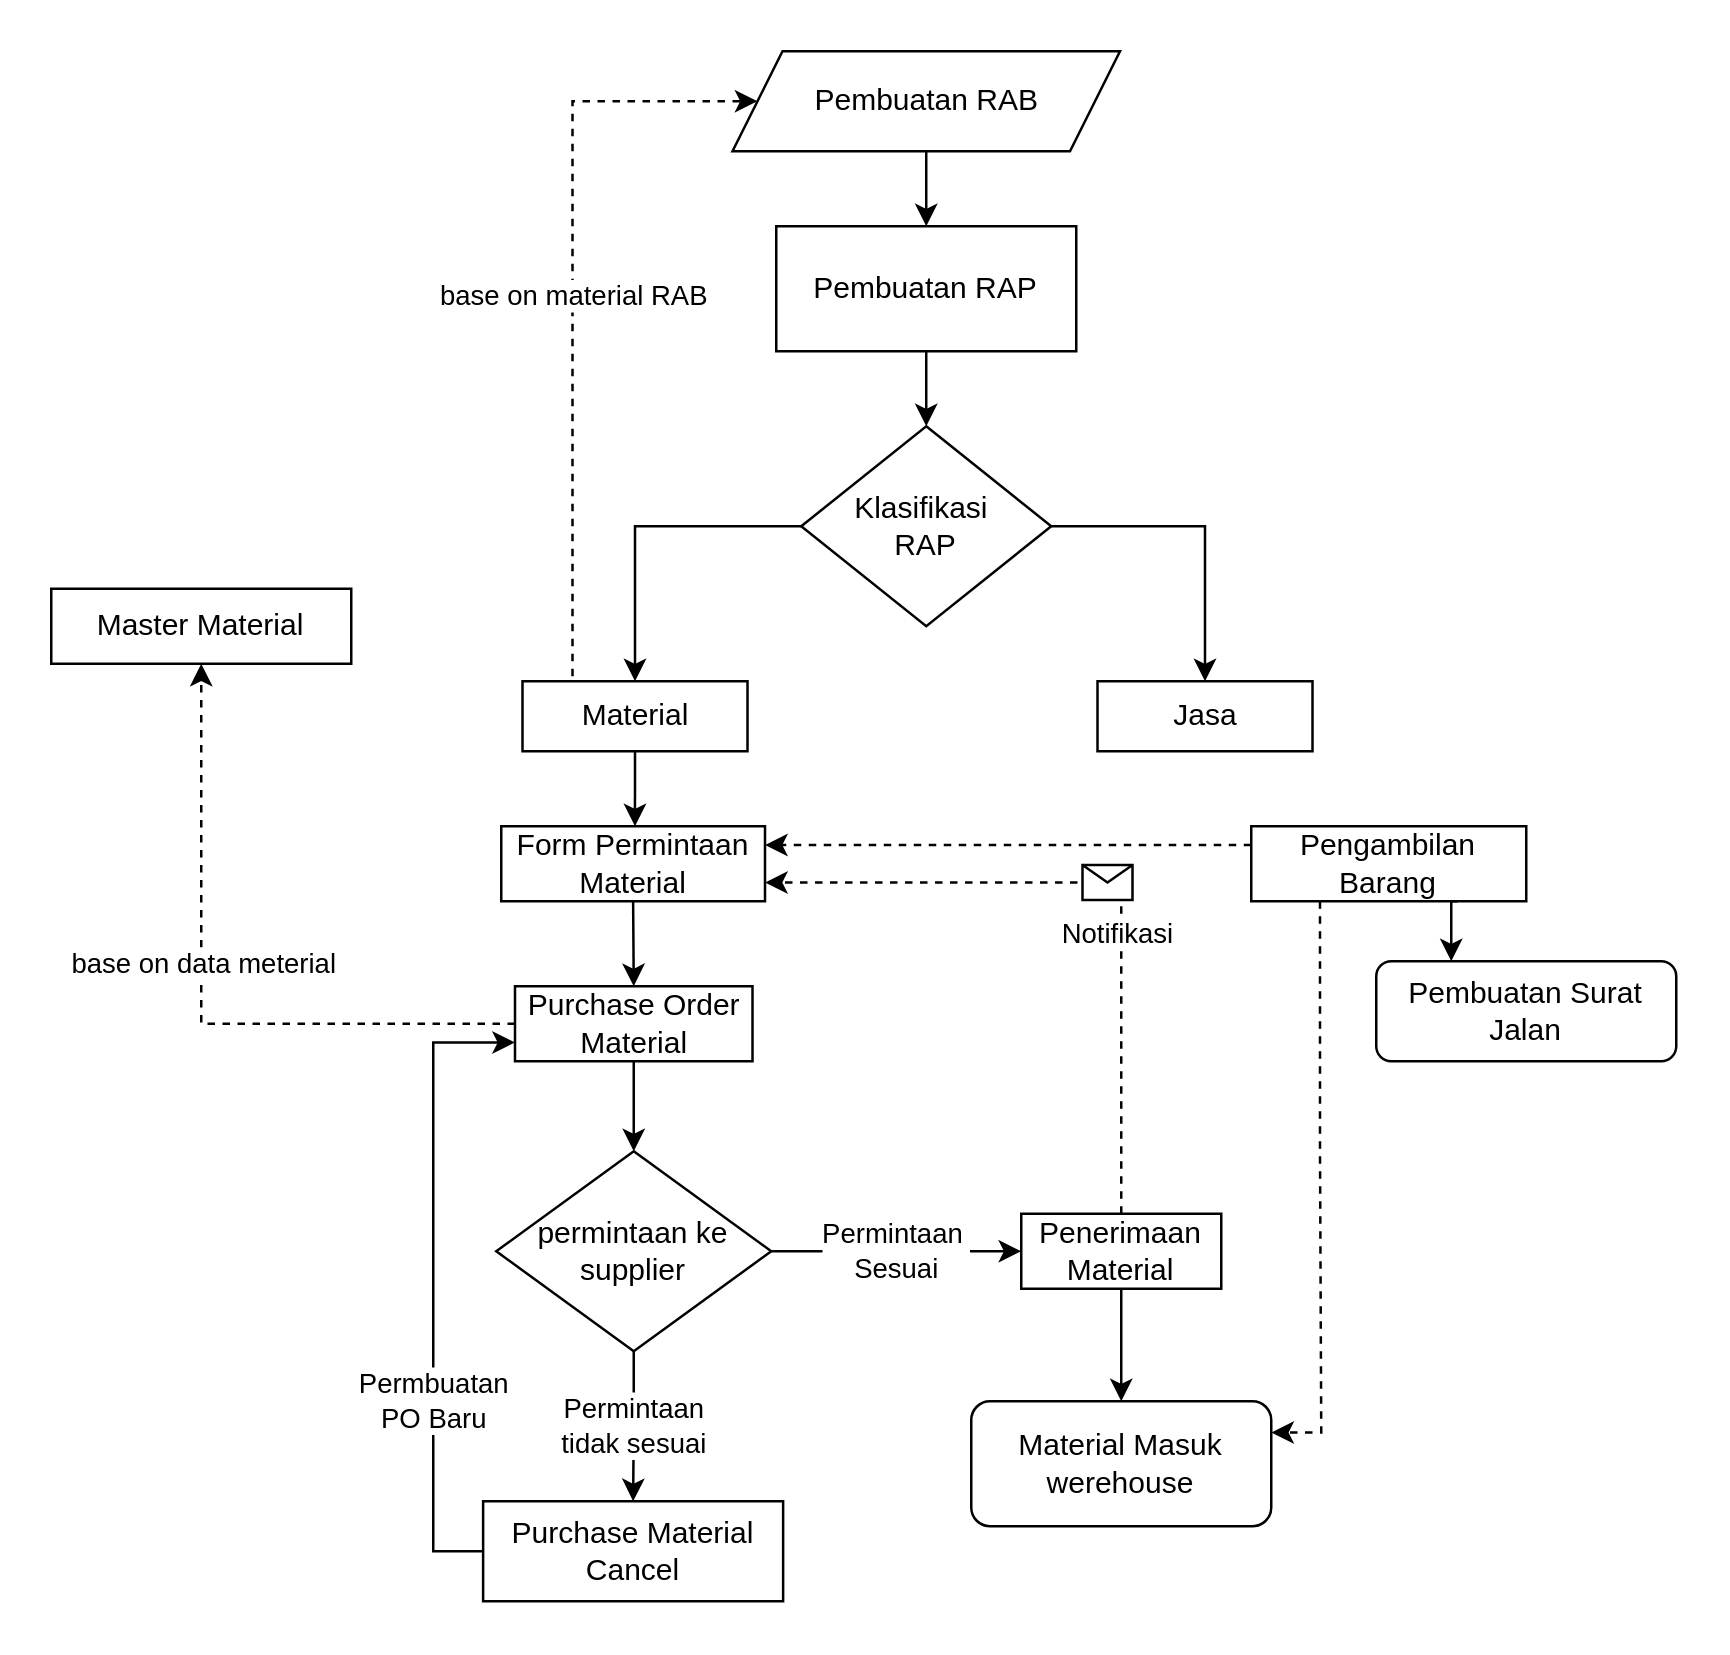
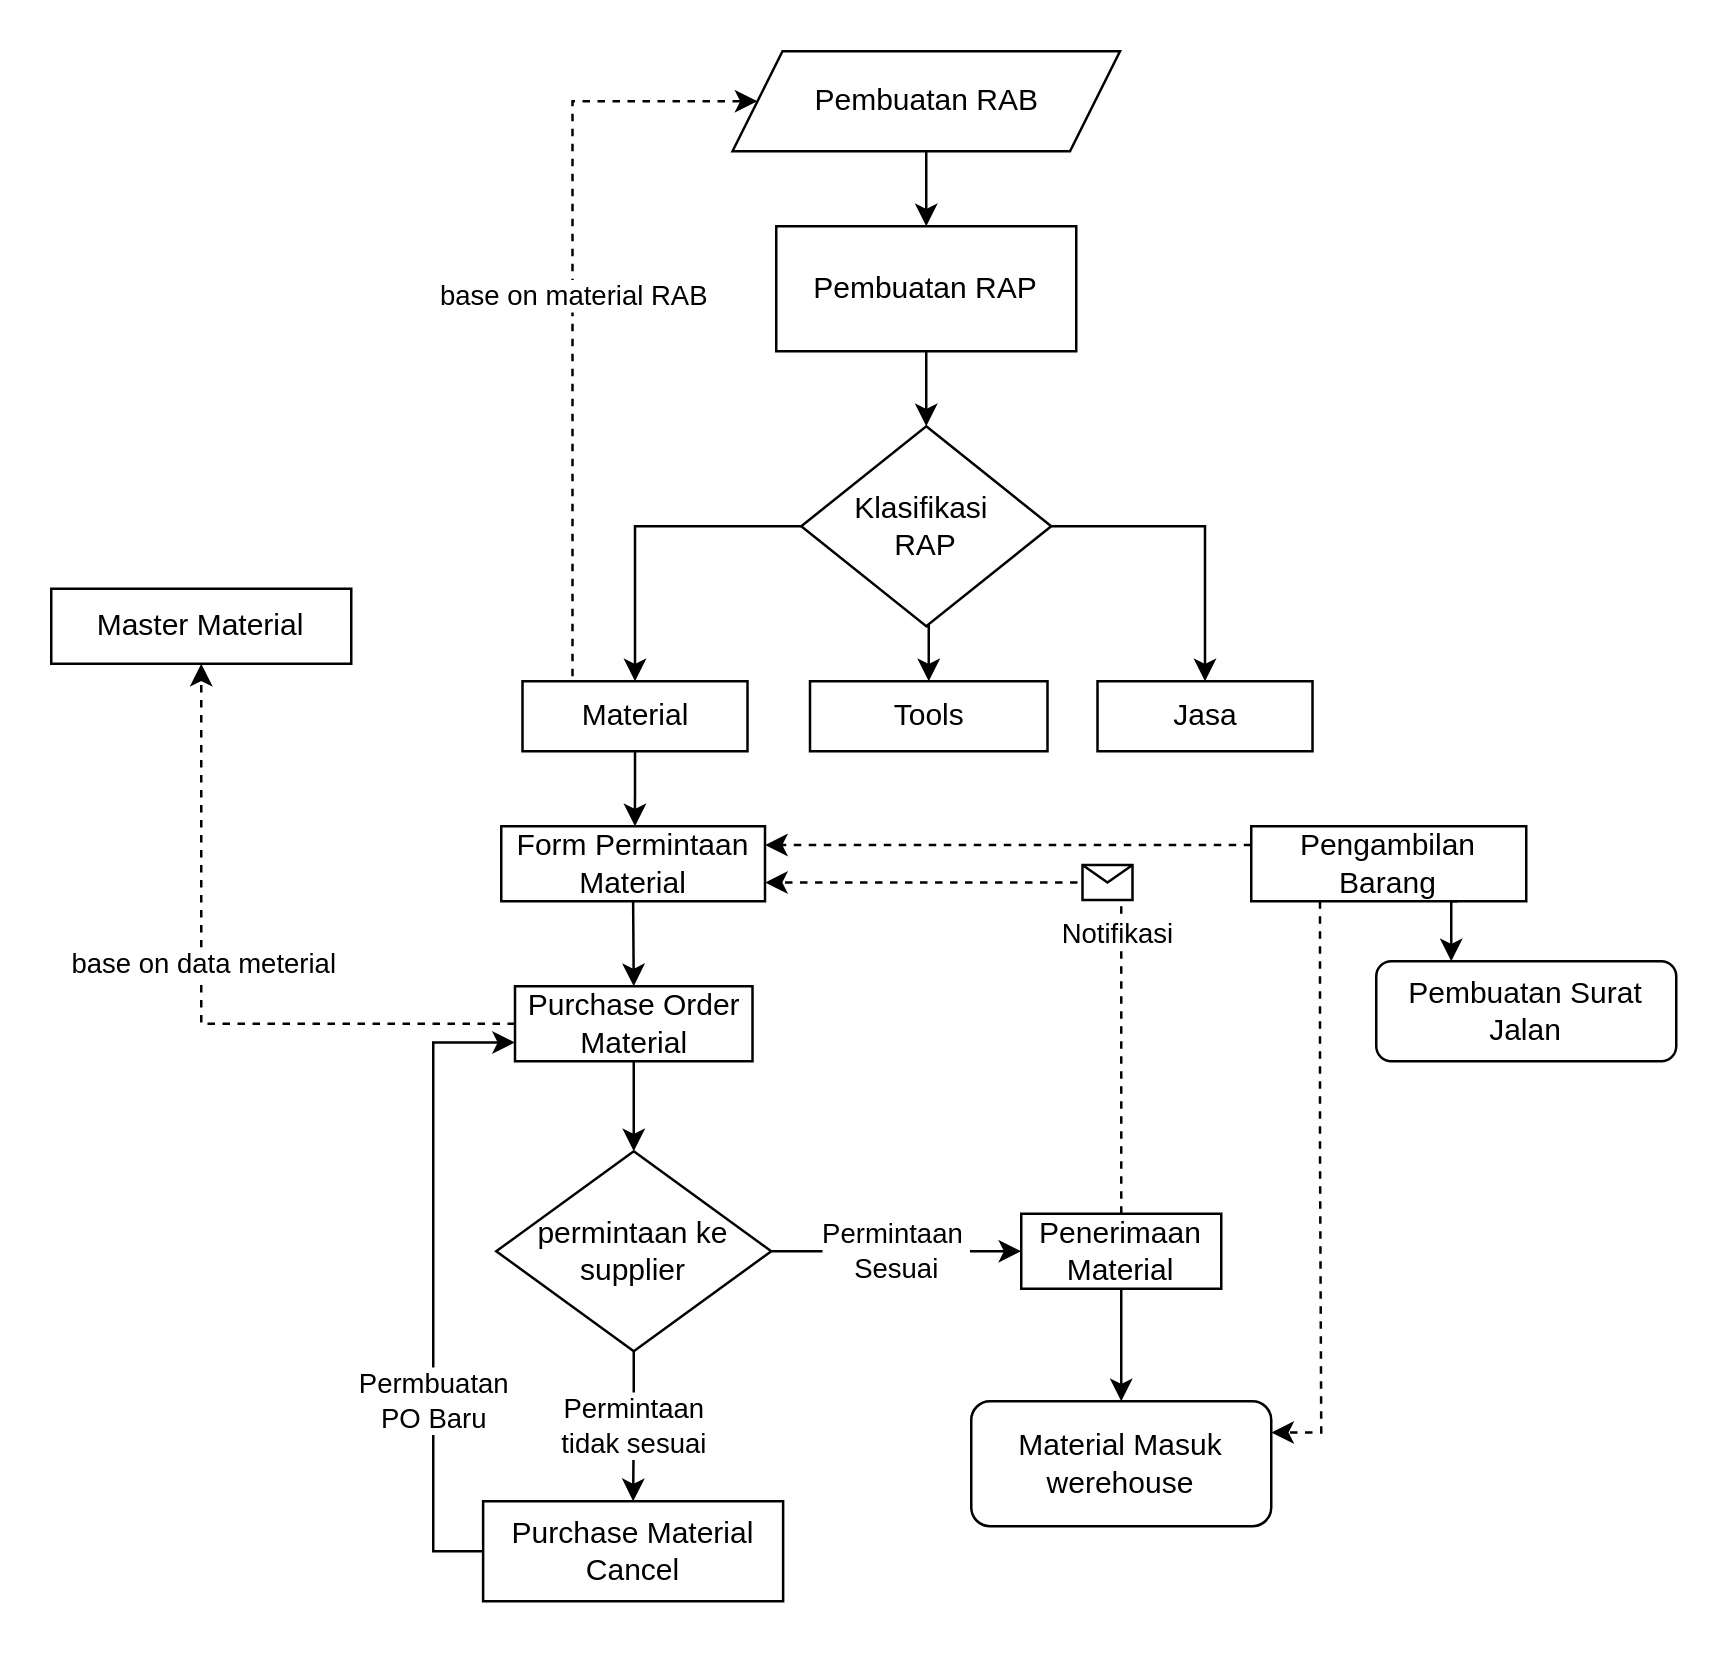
none -> (929, 644)
none -> (929, 716)
